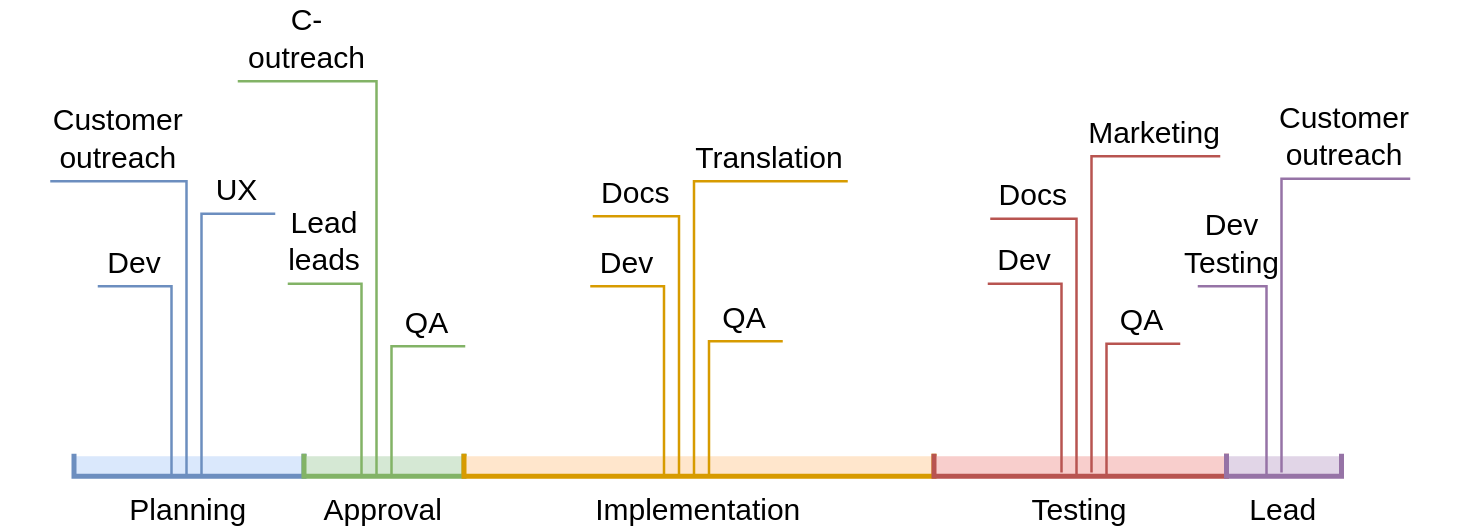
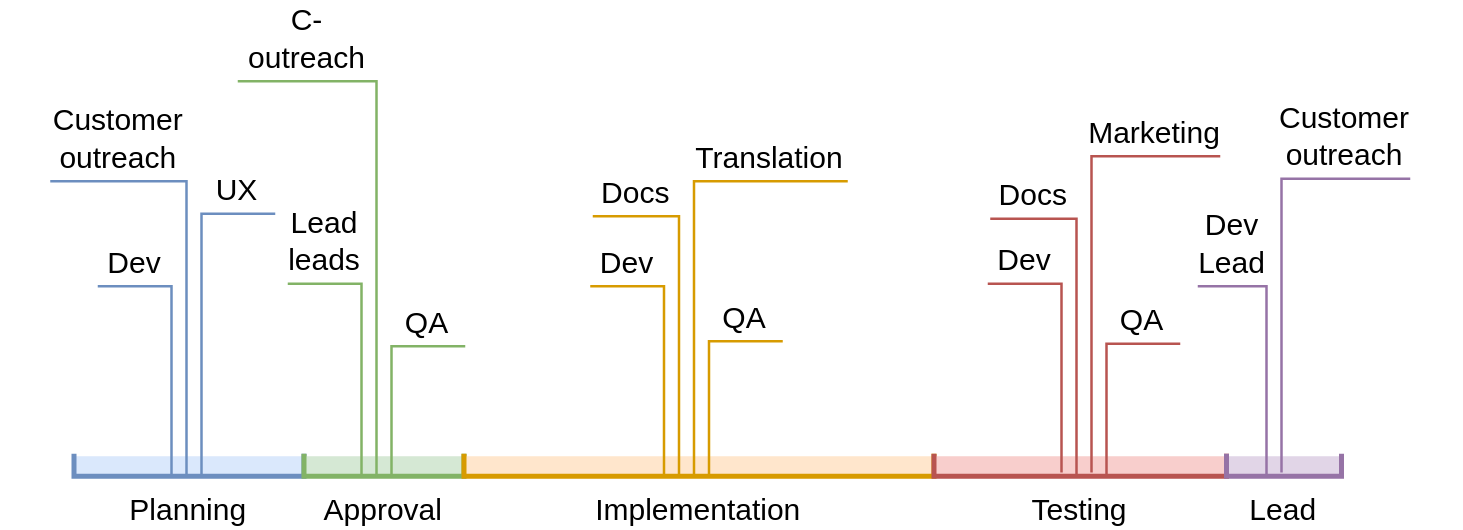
(1233, 225) -> (1233, 225)
